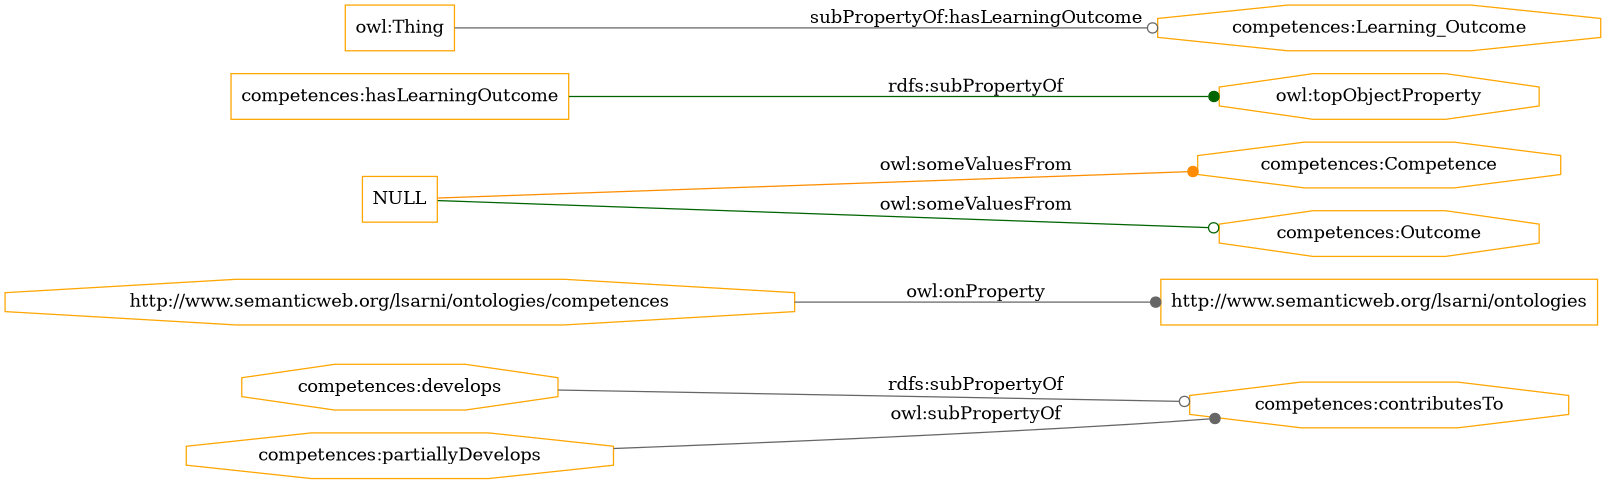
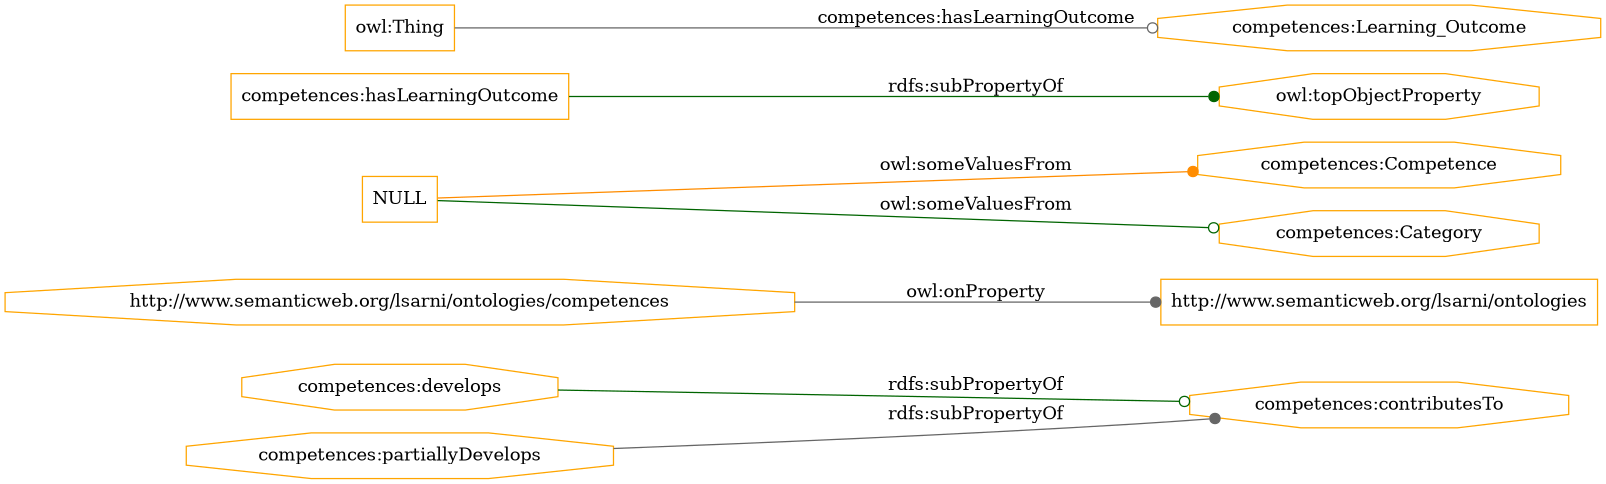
(976, 18) -> (976, 18)
(1379, 234) -> (1379, 234)
(869, 396) -> (869, 396)
(976, 414) -> (976, 414)
